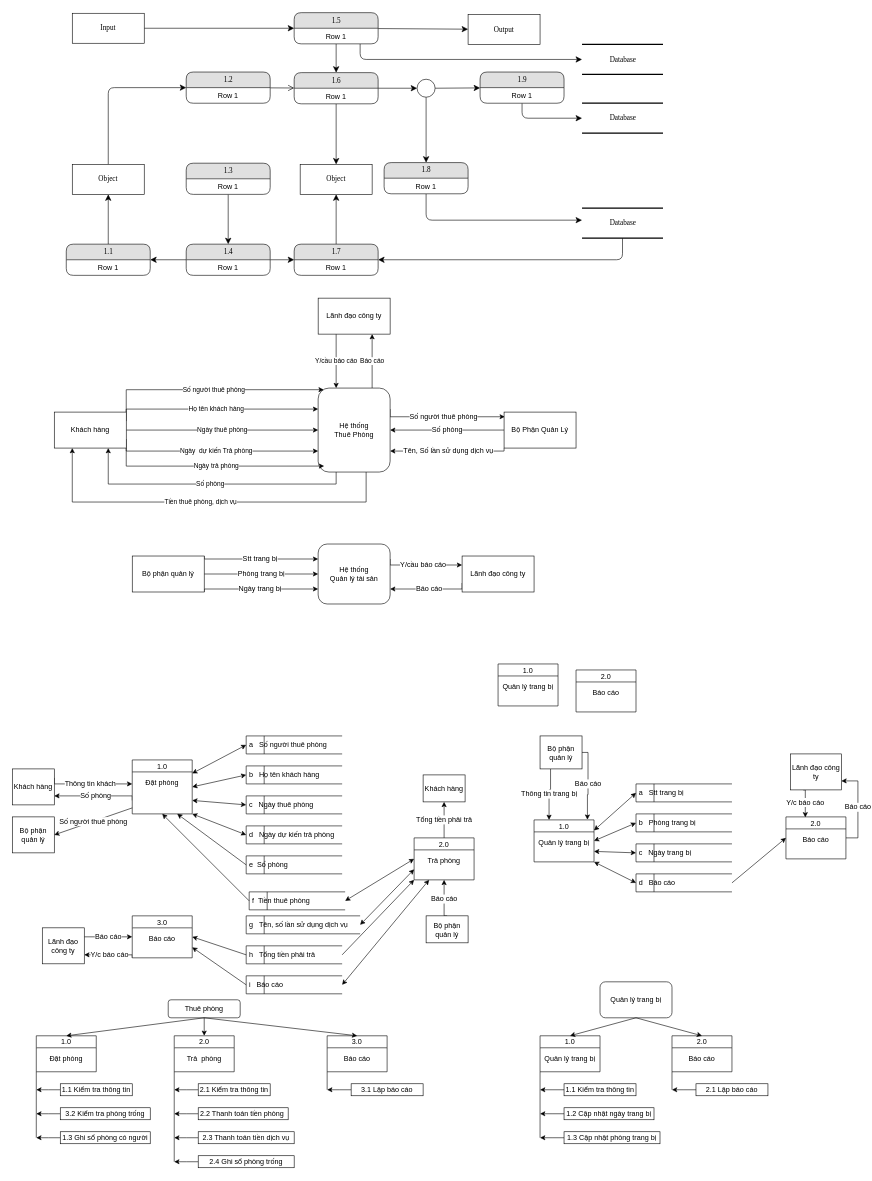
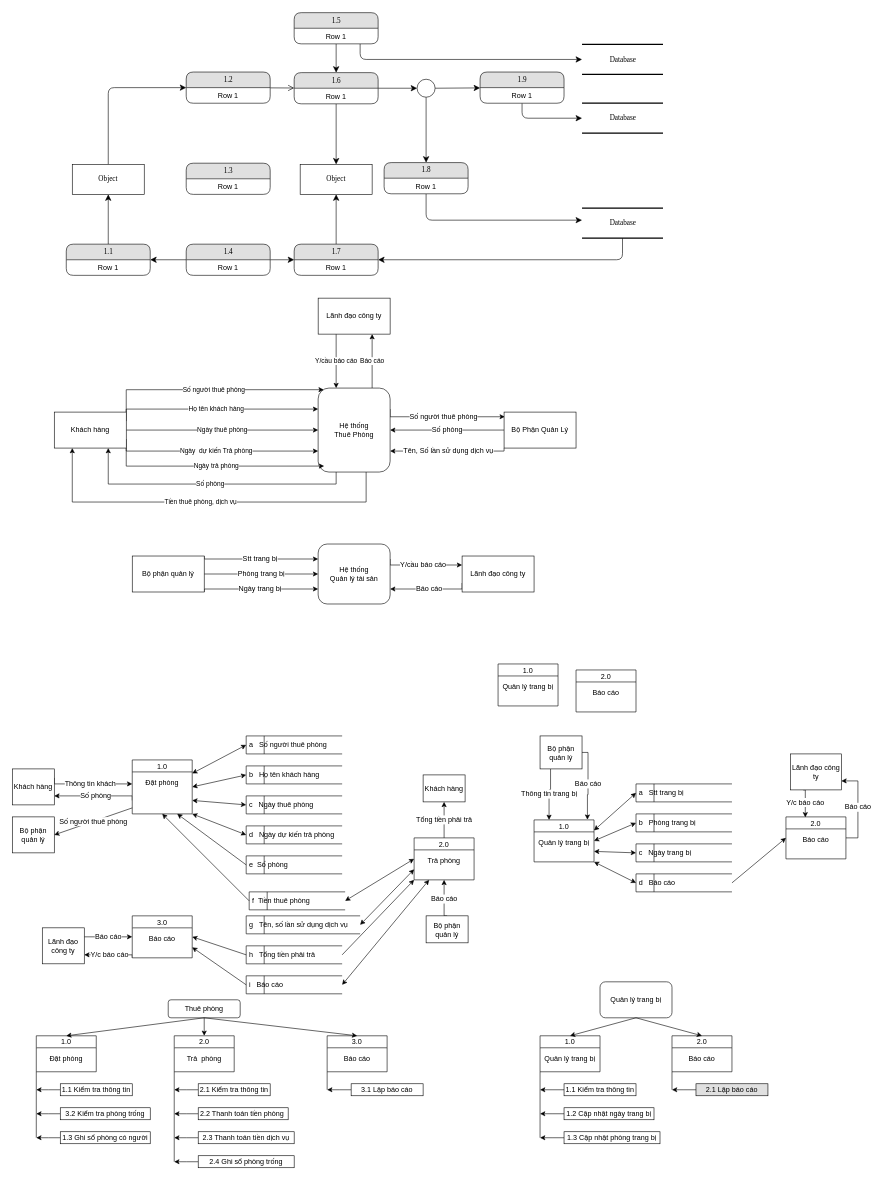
(108, 28) -> none
(288, 28) -> none
(387, 28) -> none
(504, 29) -> none
(228, 237) -> none
(732, 1090) -> (732, 1090)
